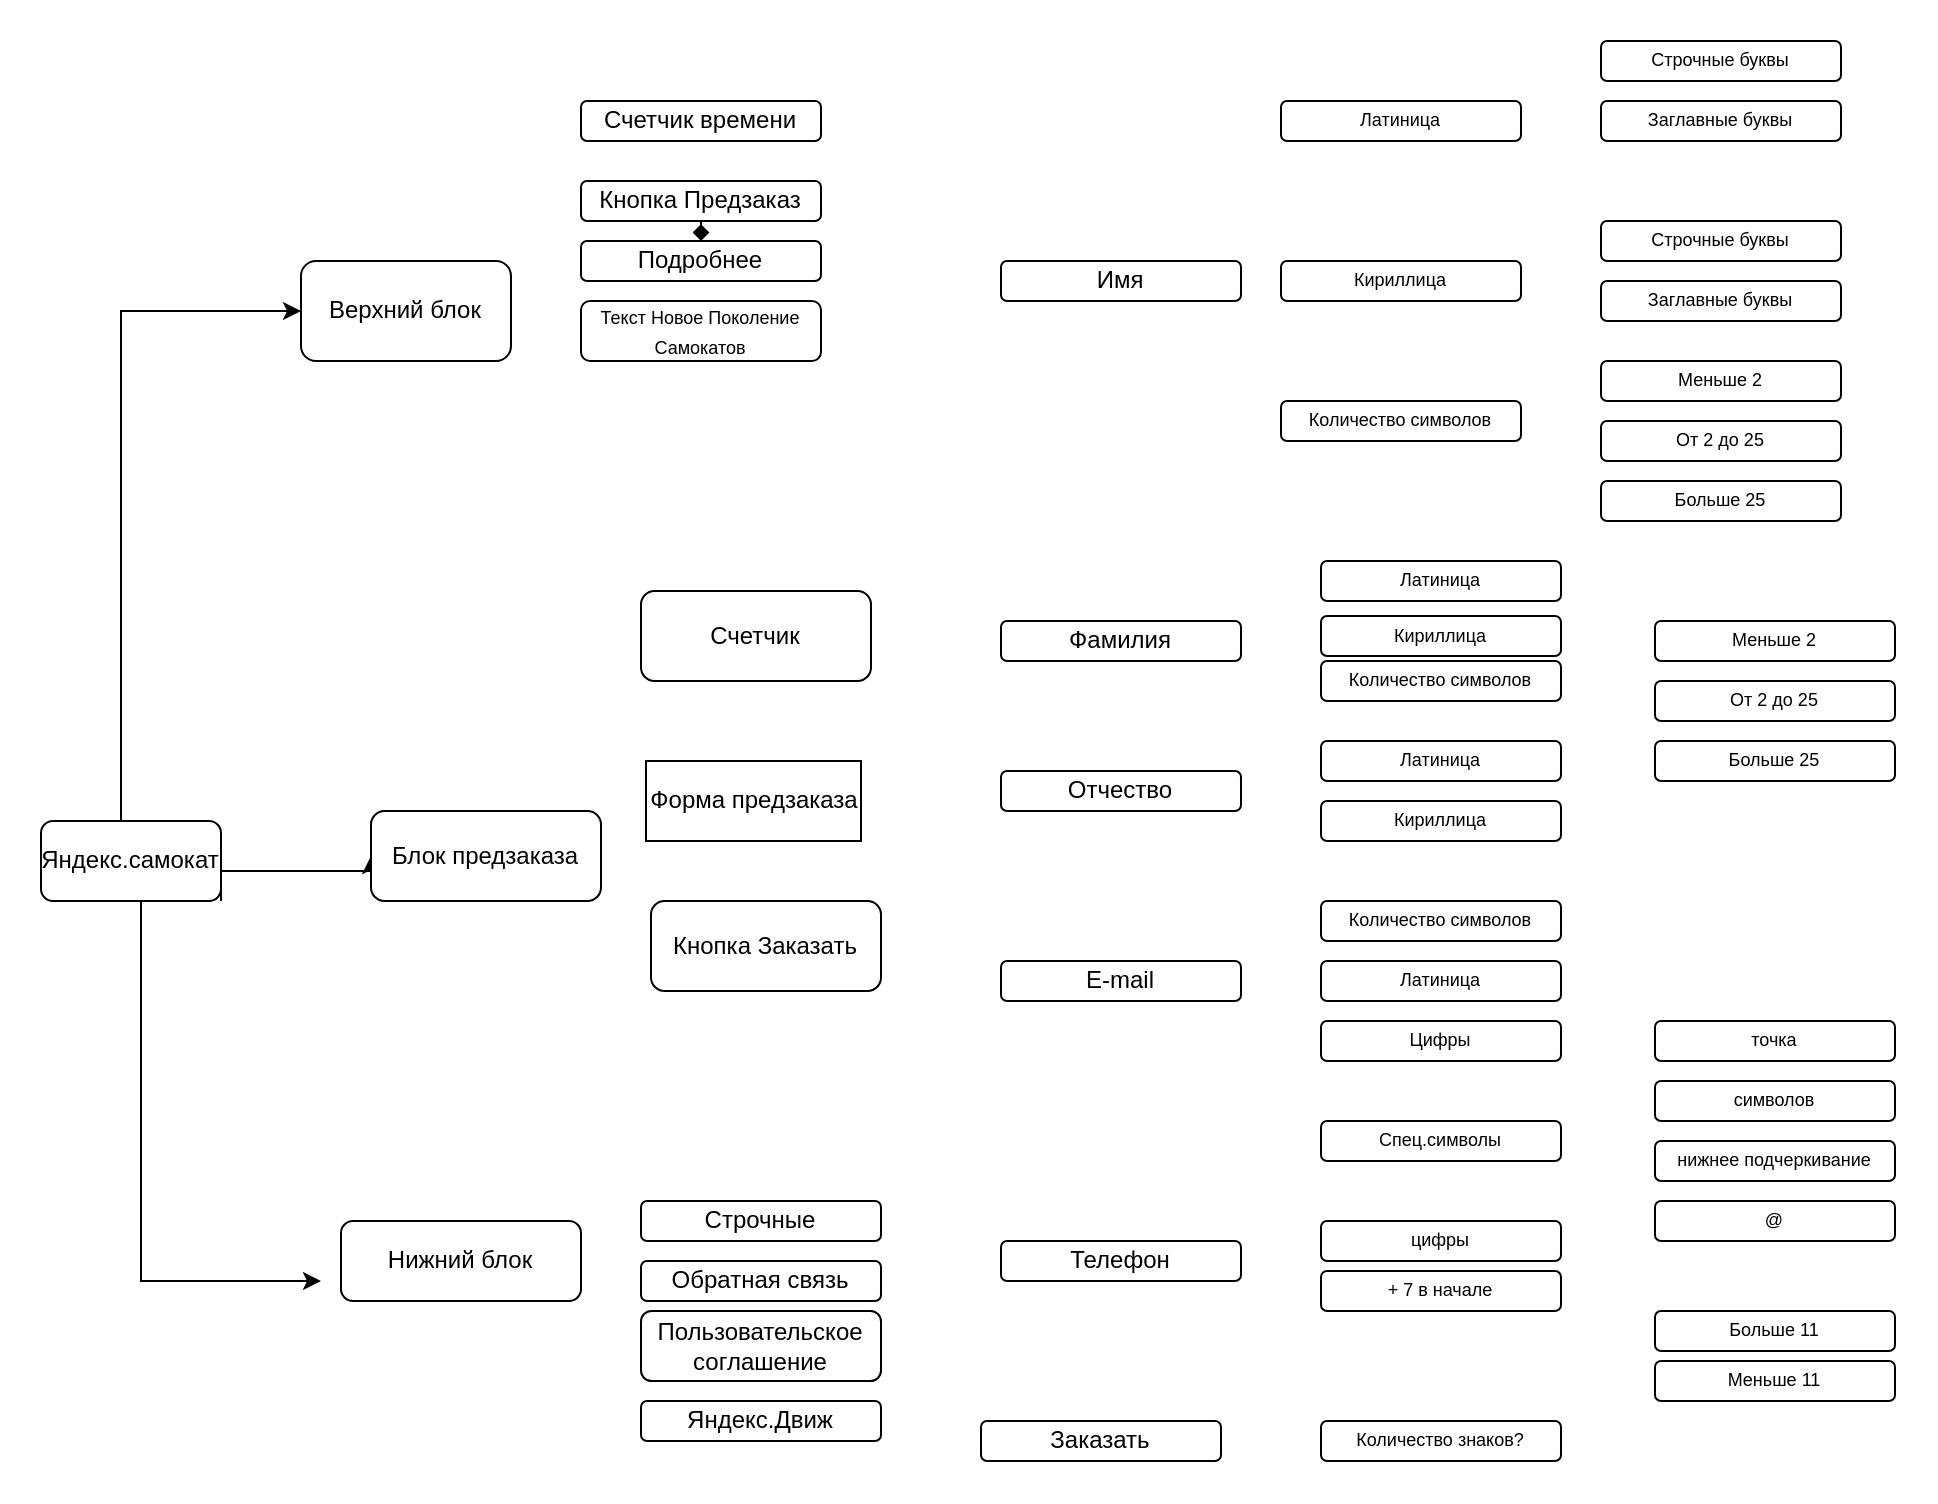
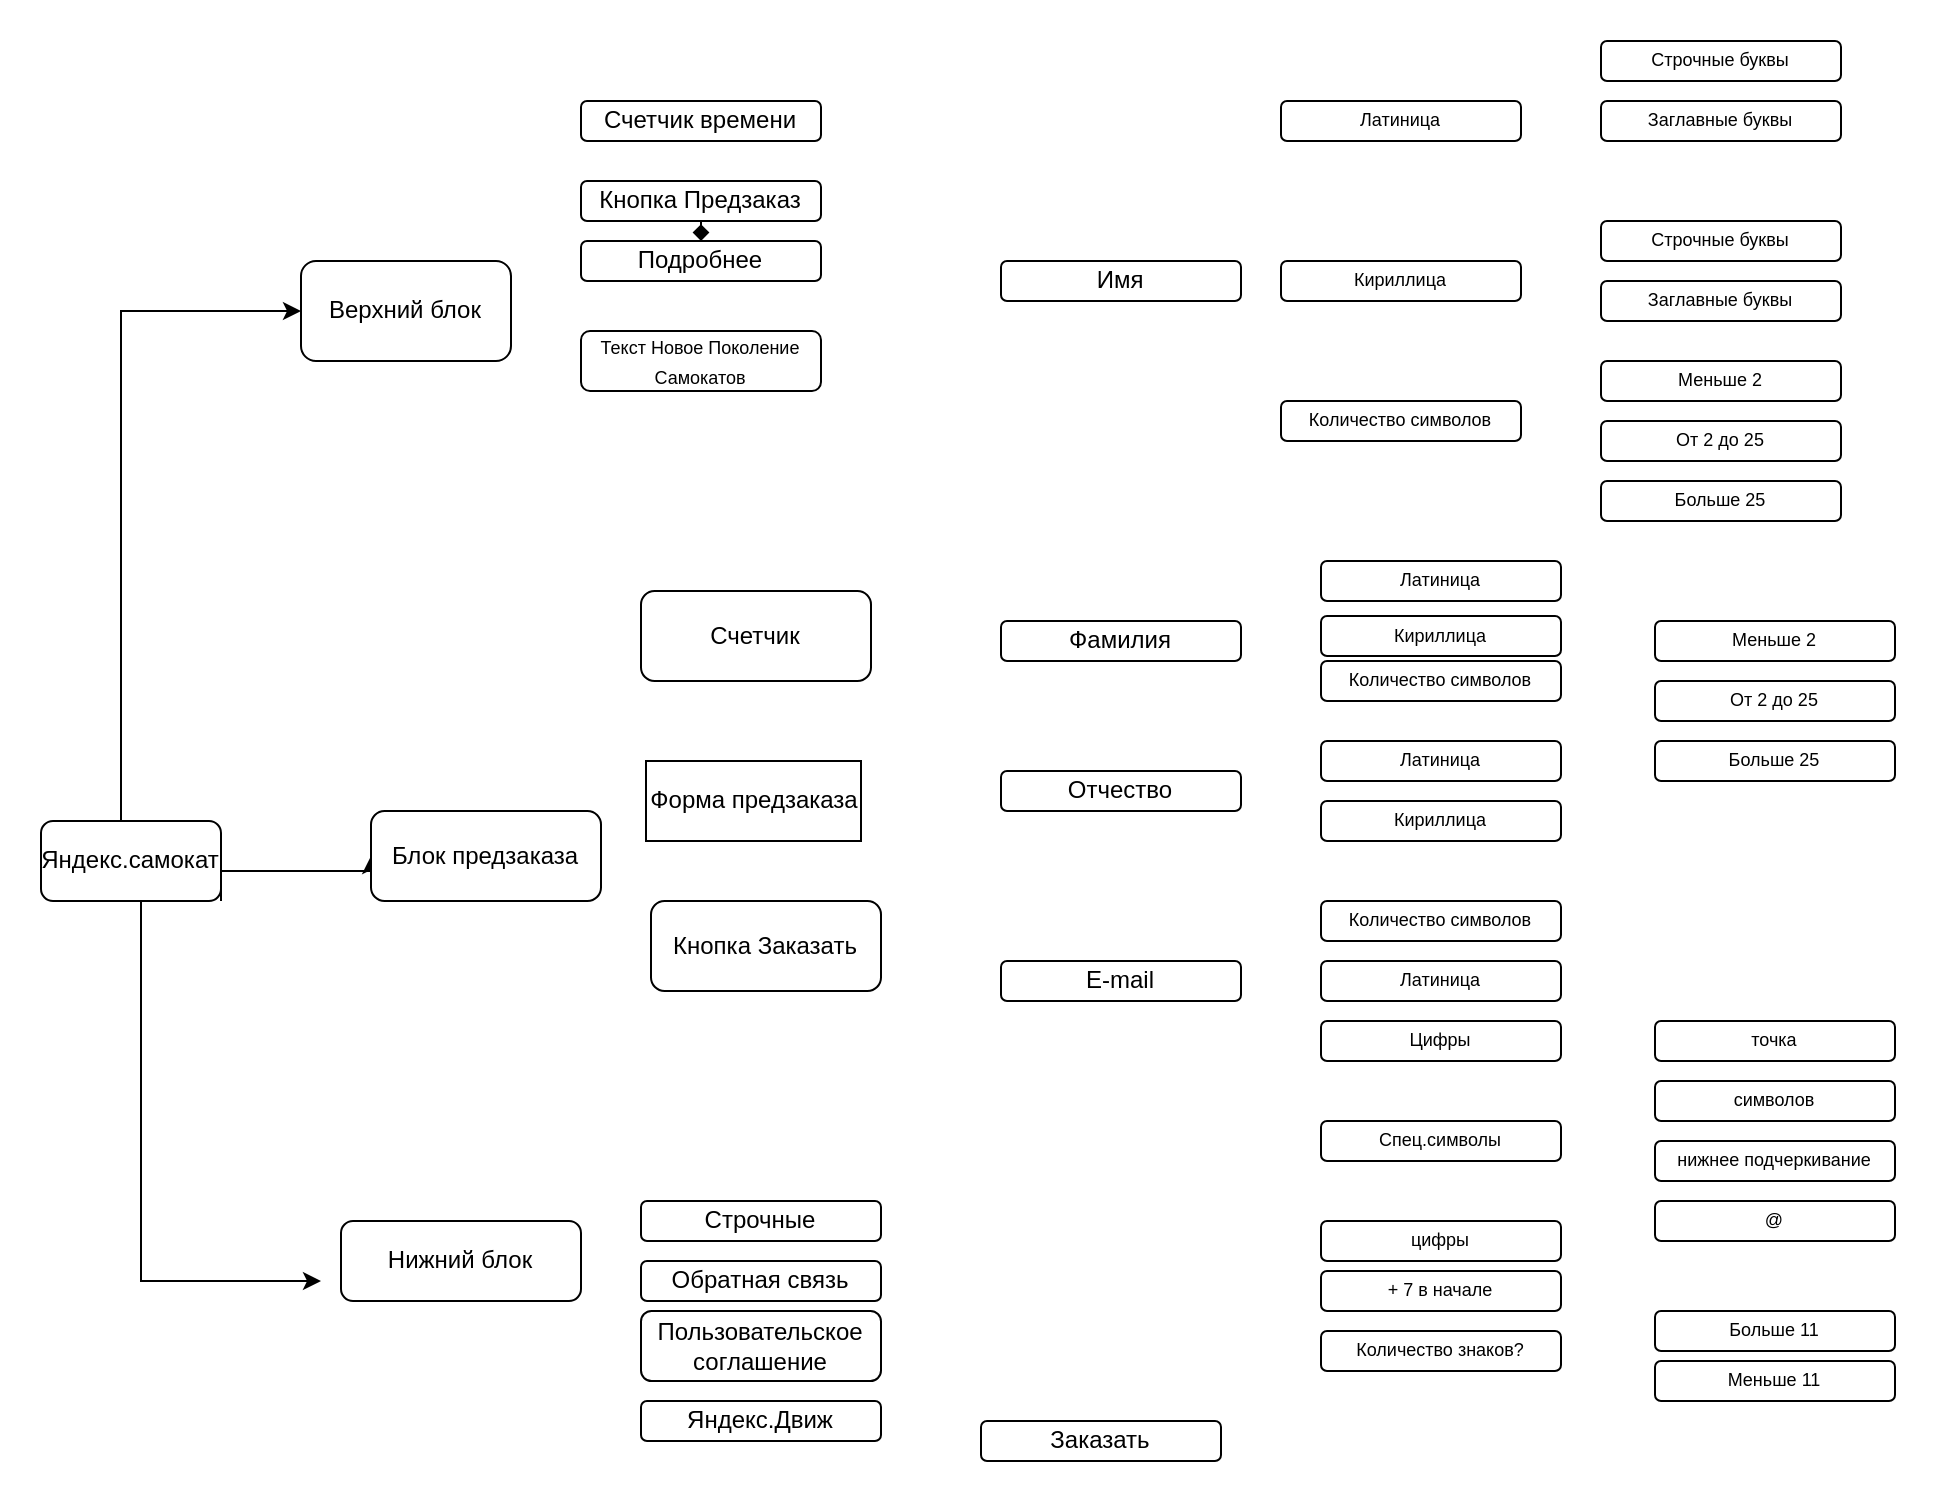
(701, 331) -> (701, 361)
(1121, 1261) -> none
(1441, 1441) -> (1441, 1351)
